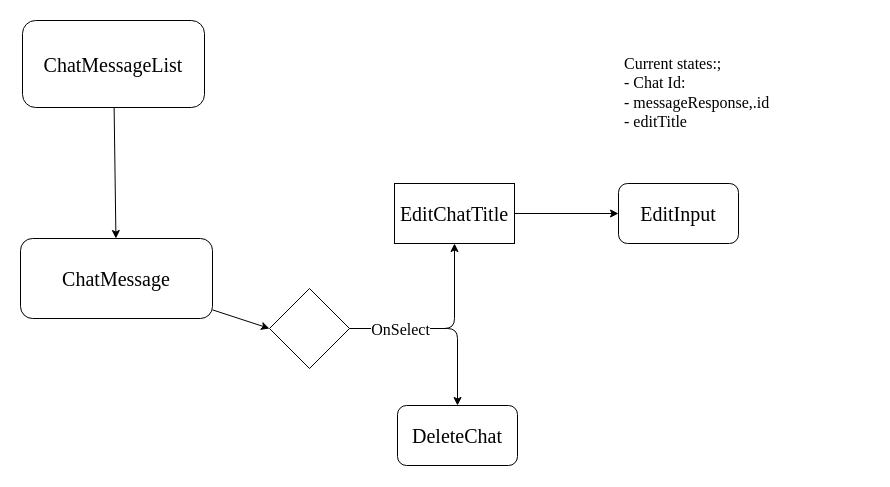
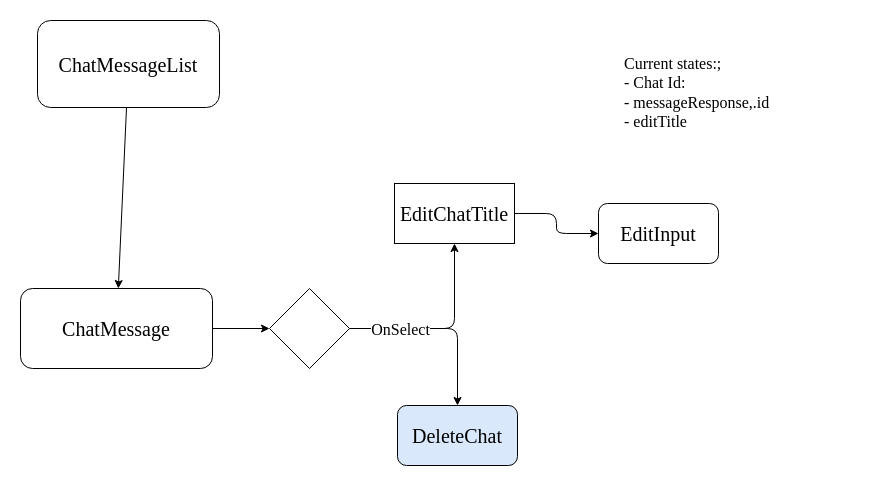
(114, 64) -> (129, 64)
(679, 214) -> (659, 234)
(117, 279) -> (117, 329)
(458, 436) -> (458, 436)
